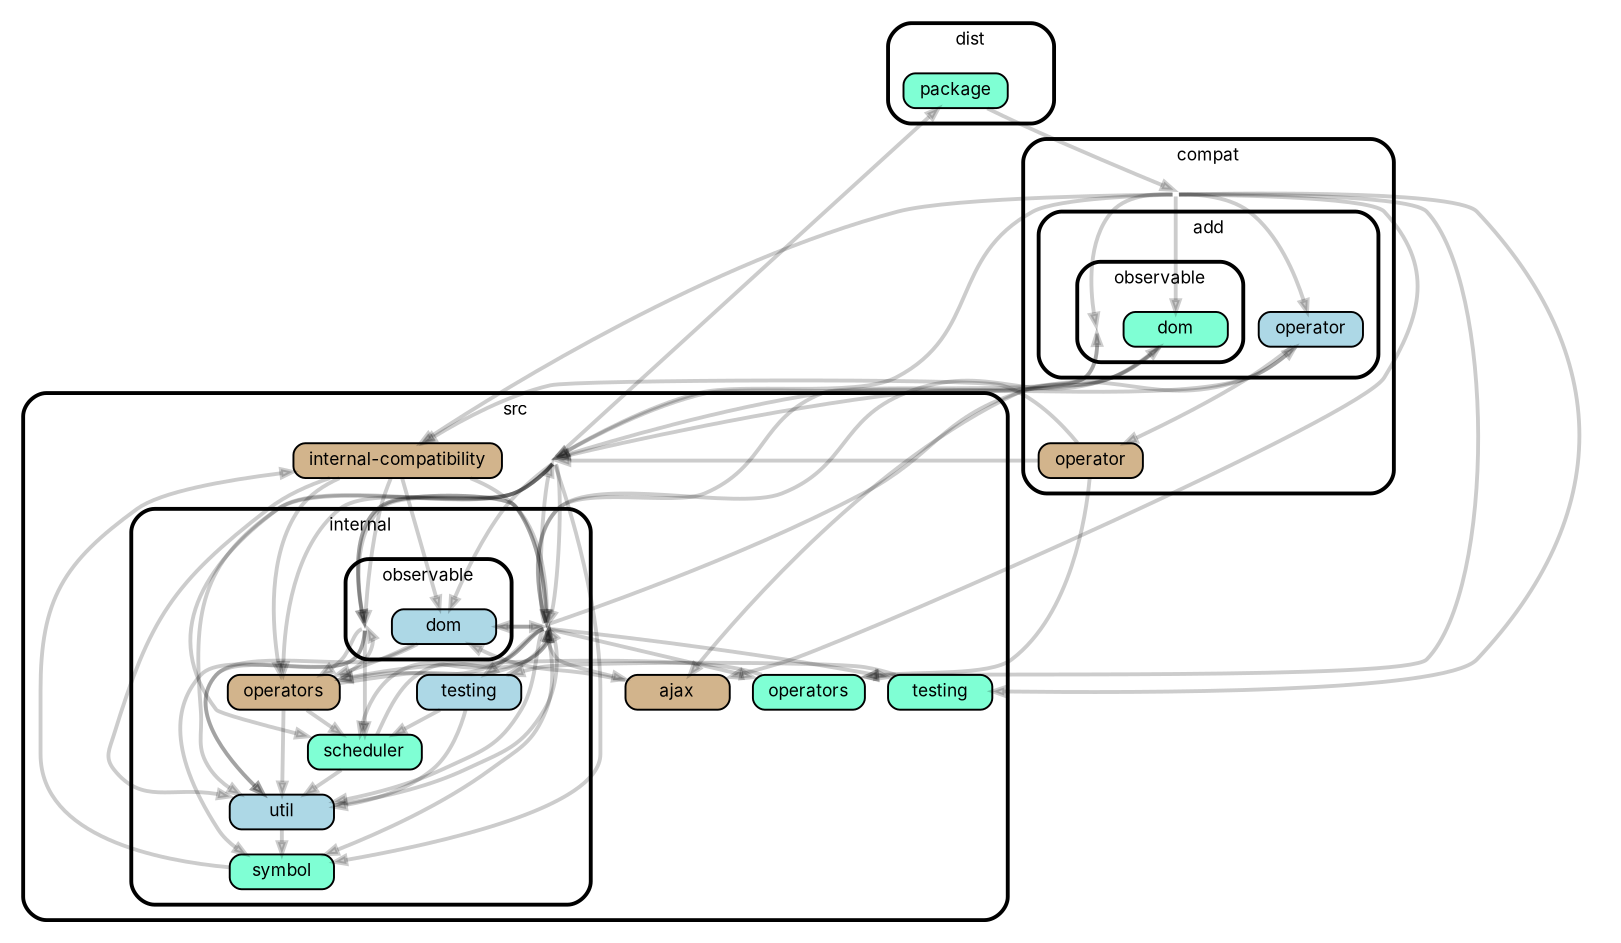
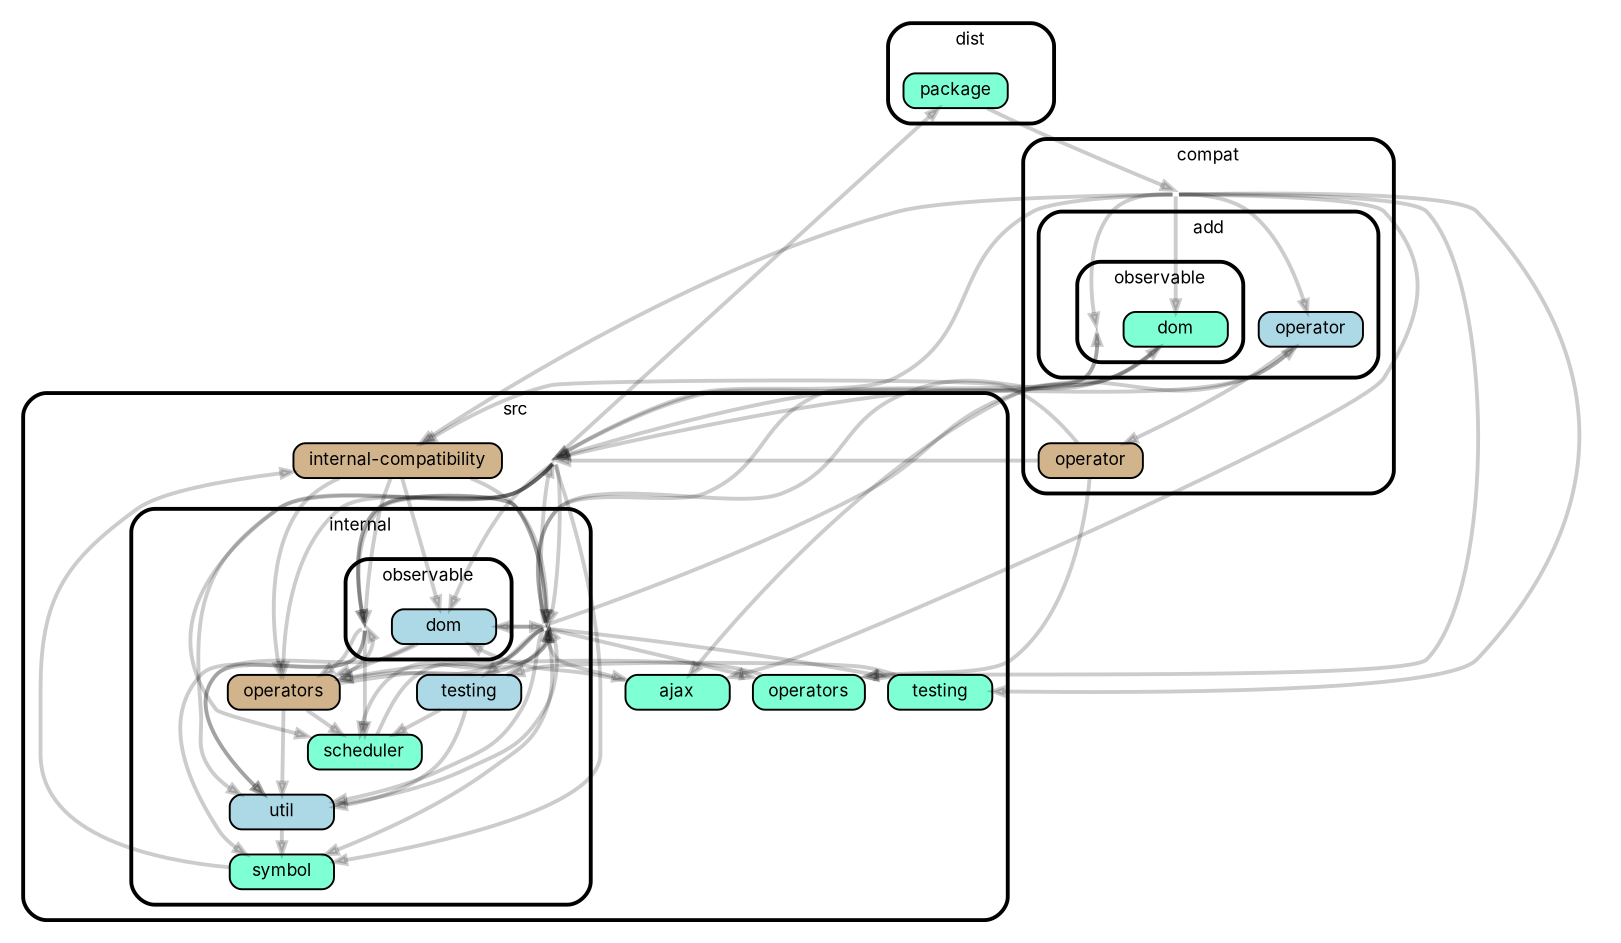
(149, 641) -> none
(678, 692) -> (678, 692)
(328, 779) -> none
